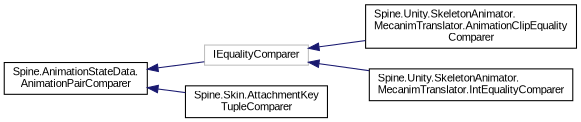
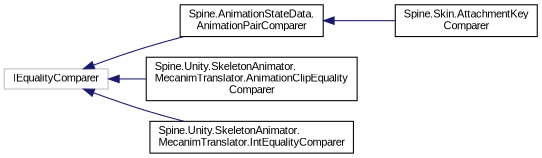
(181, 65) -> (138, 50)
(256, 102) -> (466, 21)
